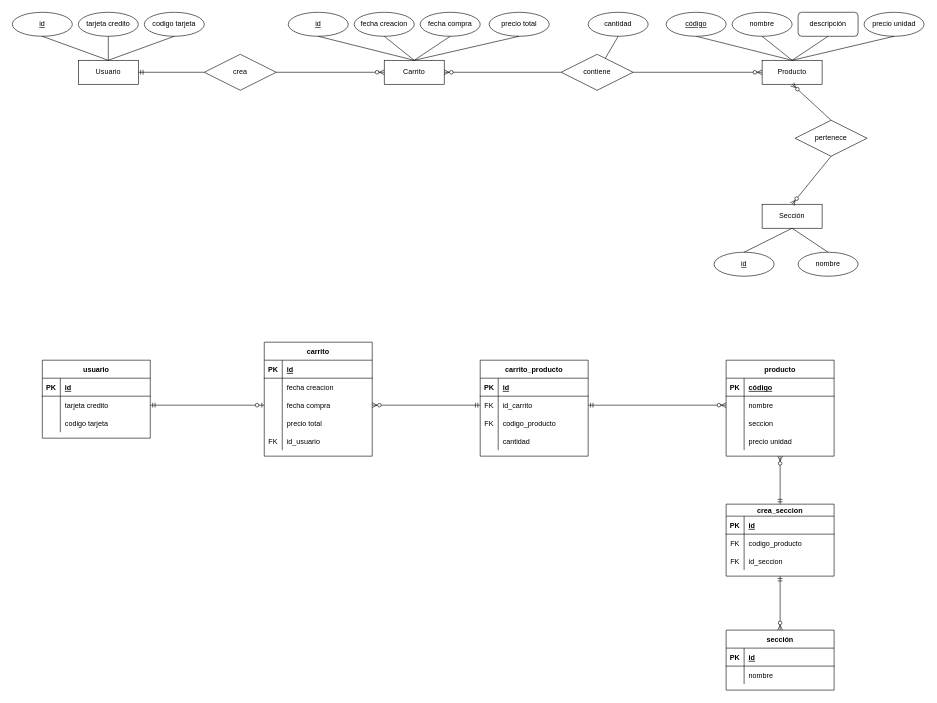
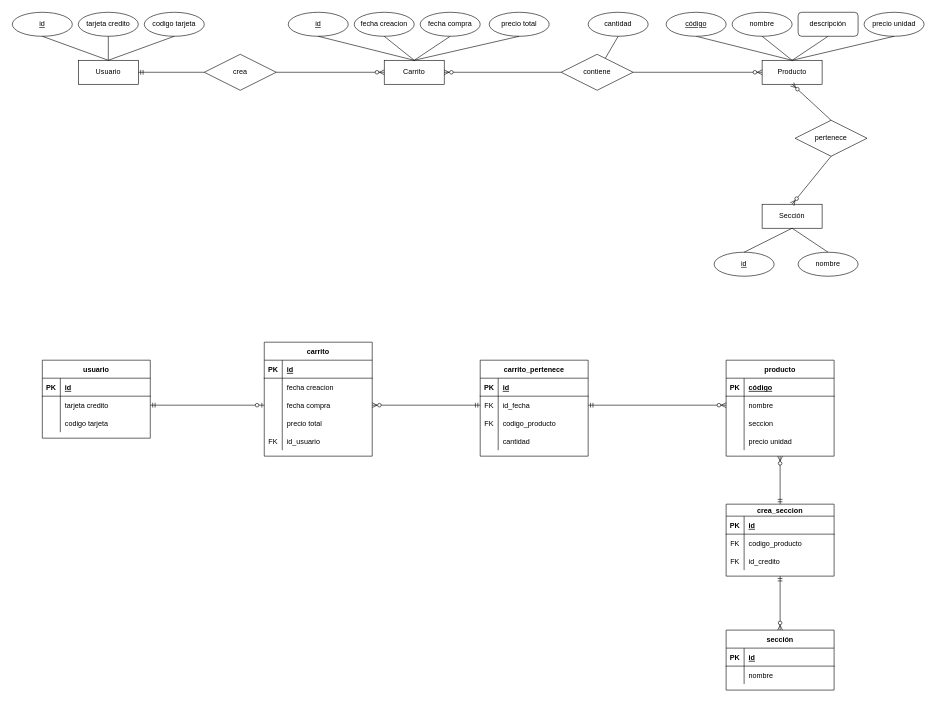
(534, 370) -> (534, 370)
(521, 406) -> (518, 406)
(767, 562) -> (767, 562)
